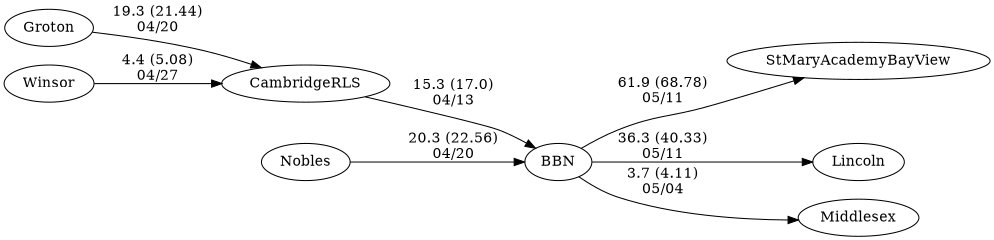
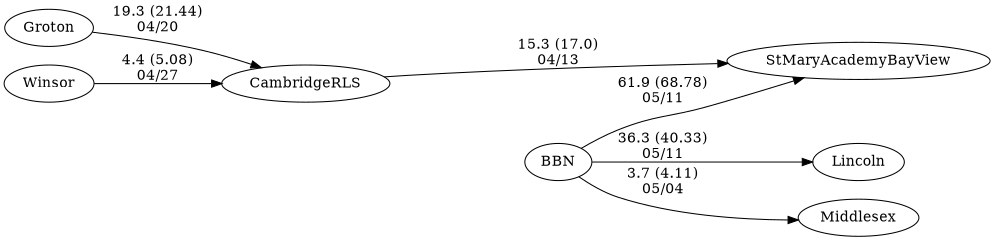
(447, 116) -> (551, 69)
(306, 162) -> none
